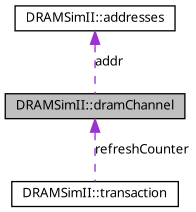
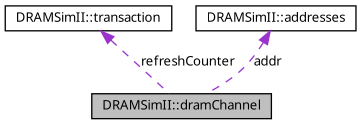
(95, 157) -> (140, 67)
